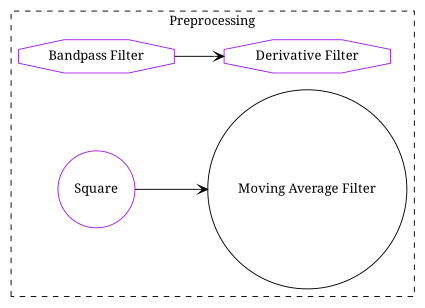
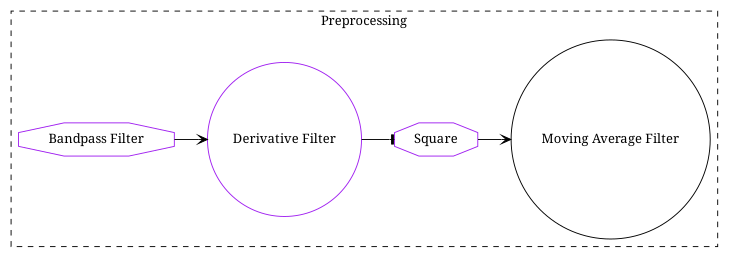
(307, 56) -> (284, 139)
none -> (376, 139)
(96, 189) -> (436, 139)
